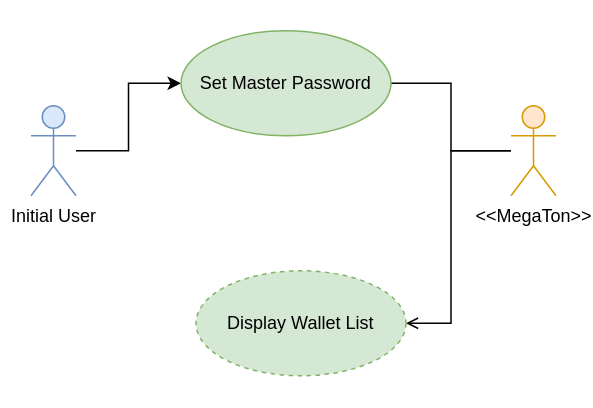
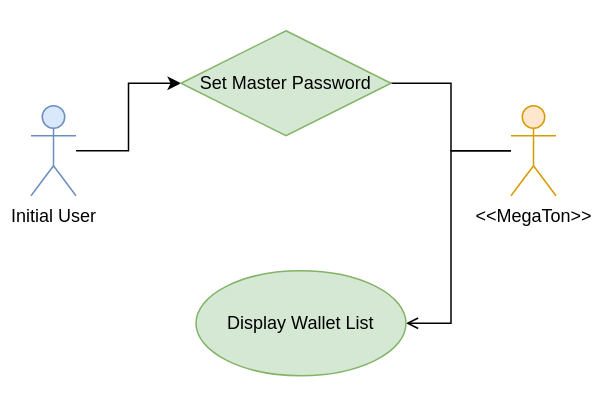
(286, 83) -> (286, 83)
(301, 323) -> (301, 323)
